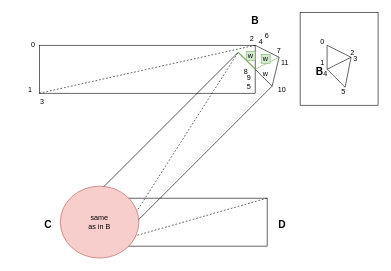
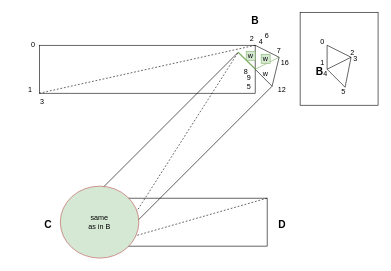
(285, 63) -> (285, 63)
(282, 90) -> (282, 90)
(100, 222) -> (100, 222)
